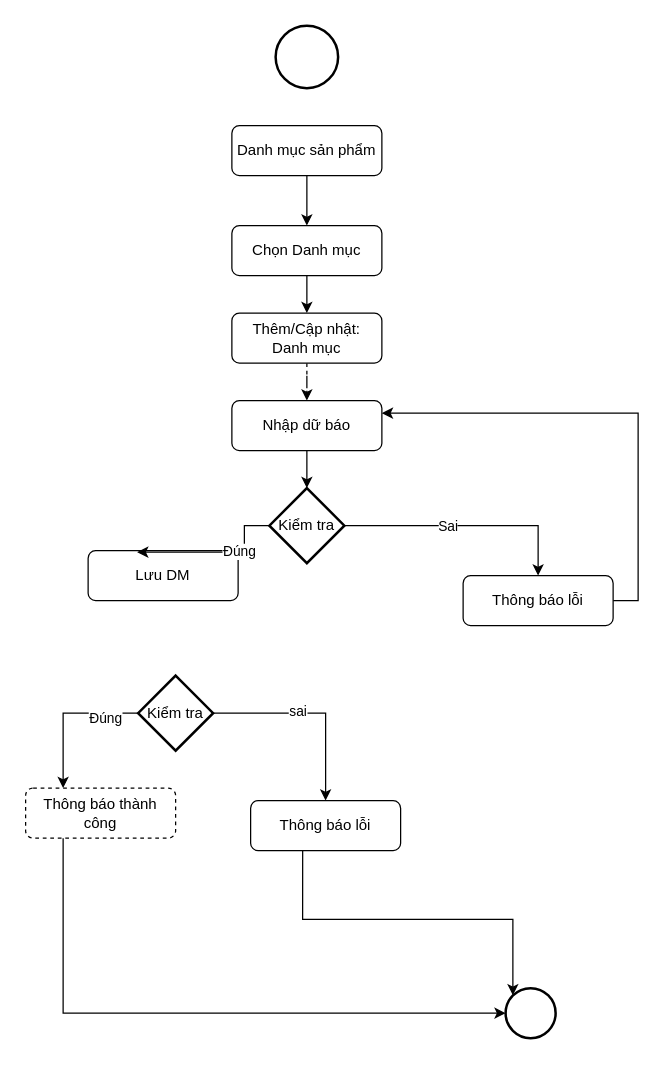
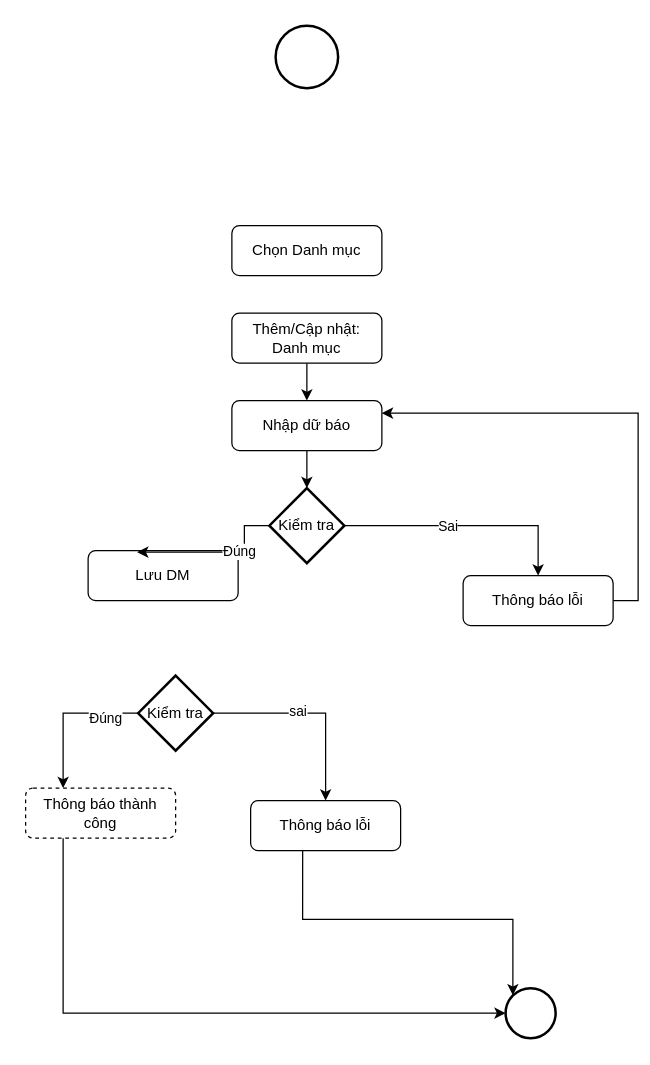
(307, 151) -> none
(307, 197) -> none
(307, 299) -> none
(307, 371) -> (307, 371)
